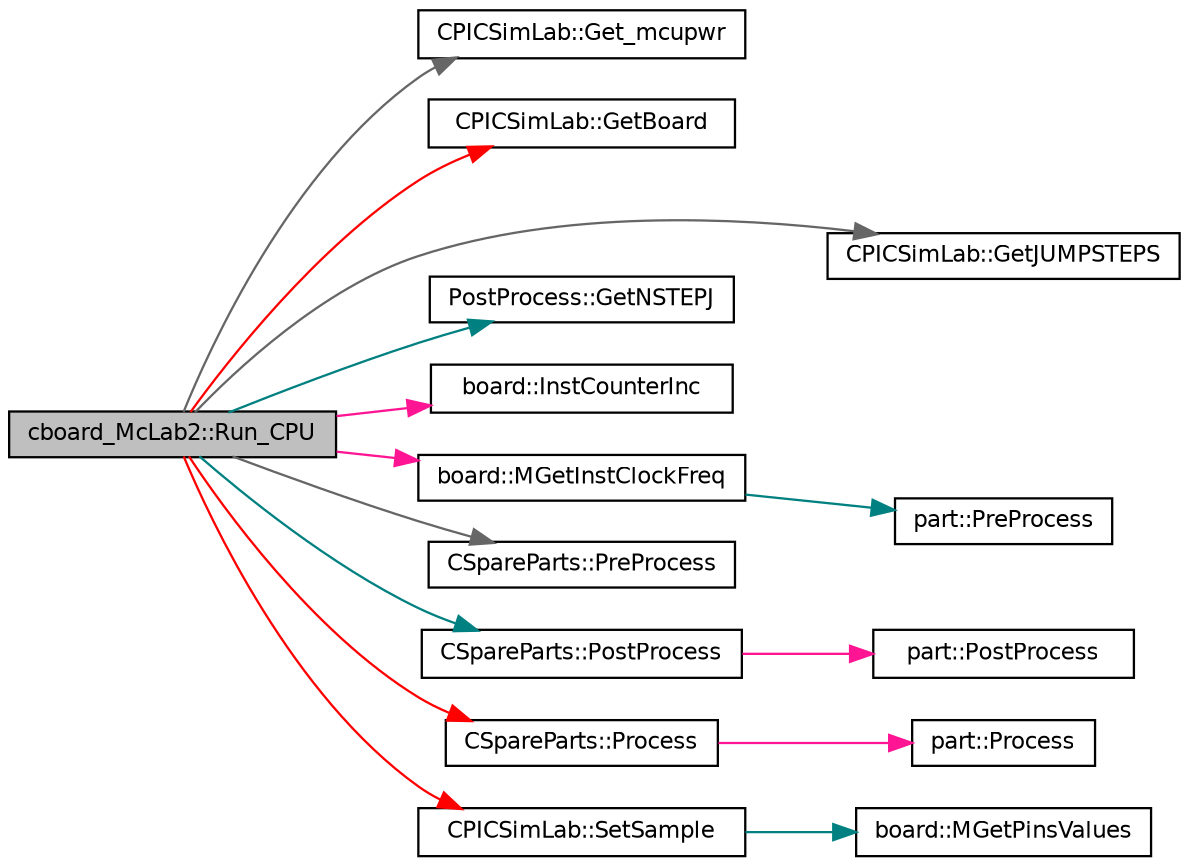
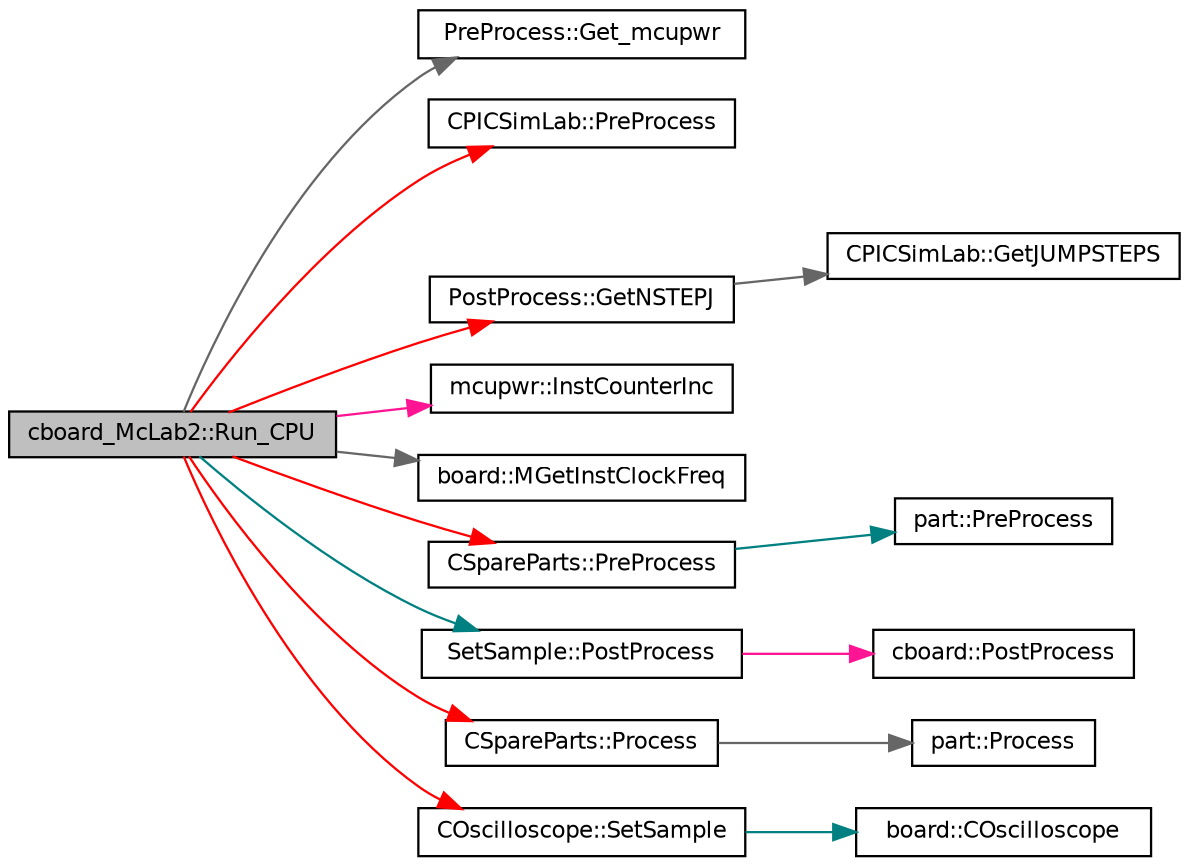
(582, 34) -> (582, 34)
(582, 123) -> (582, 123)
(498, 236) -> (769, 280)
(348, 367) -> (348, 367)
(582, 389) -> (582, 389)
(366, 455) -> (366, 455)
(351, 499) -> (351, 499)
(809, 501) -> (803, 542)
(582, 654) -> (582, 654)
(1004, 654) -> (1004, 654)
(804, 743) -> (804, 743)
(582, 832) -> (582, 832)
(1004, 832) -> (1004, 832)
